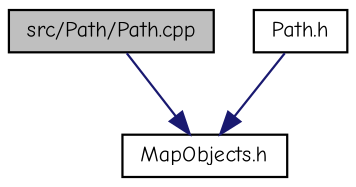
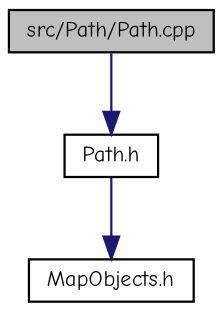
(151, 85) -> (111, 82)
